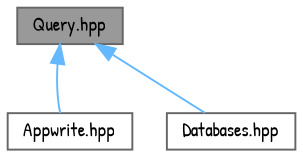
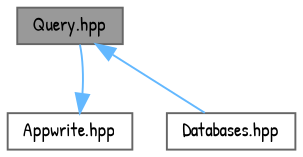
(57, 89) -> (83, 69)
